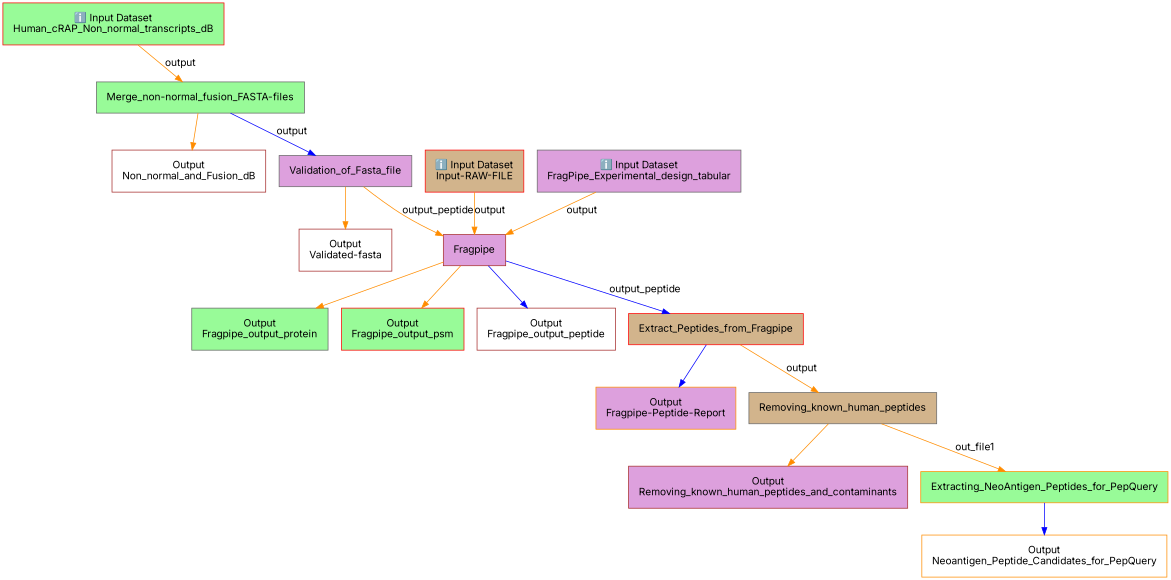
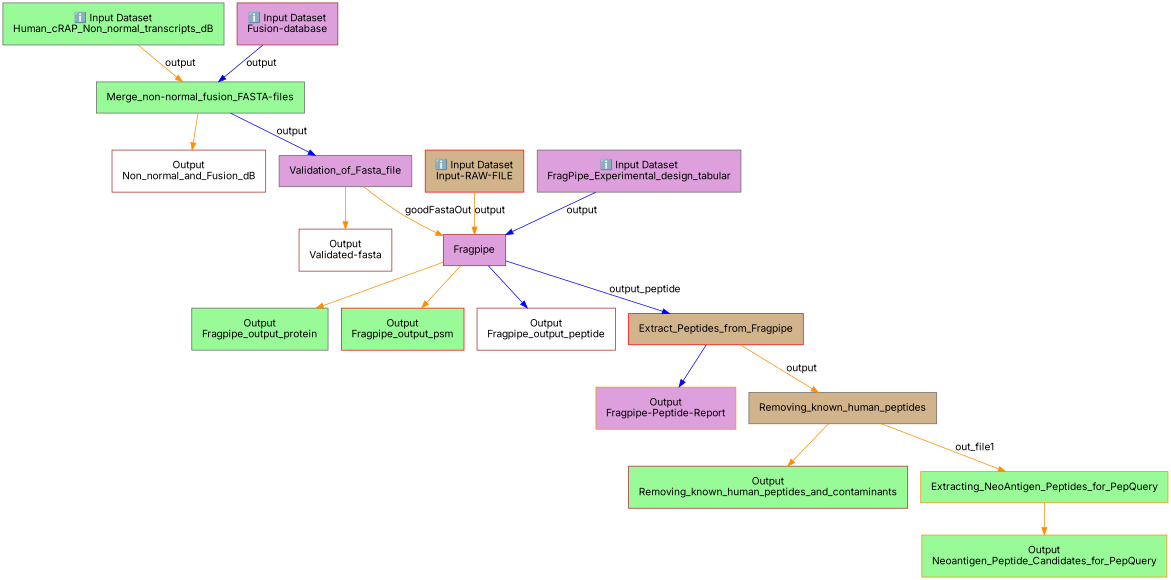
(113, 24) -> (113, 24)
none -> (287, 24)
(438, 211) -> (438, 211)
(554, 212) -> (554, 212)
(768, 487) -> (768, 487)
(1044, 515) -> (1044, 515)
(1044, 556) -> (1044, 556)
